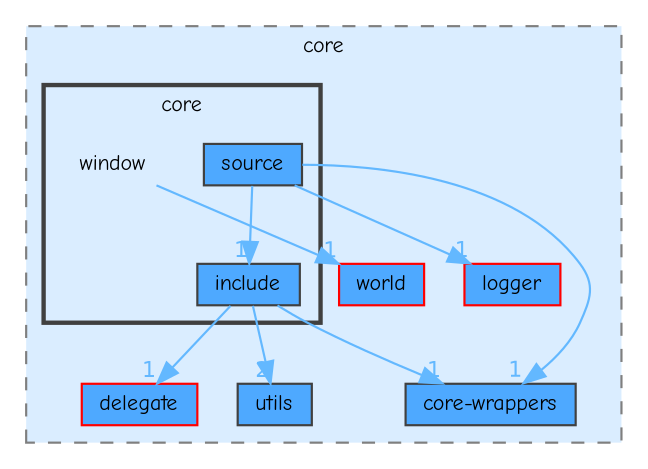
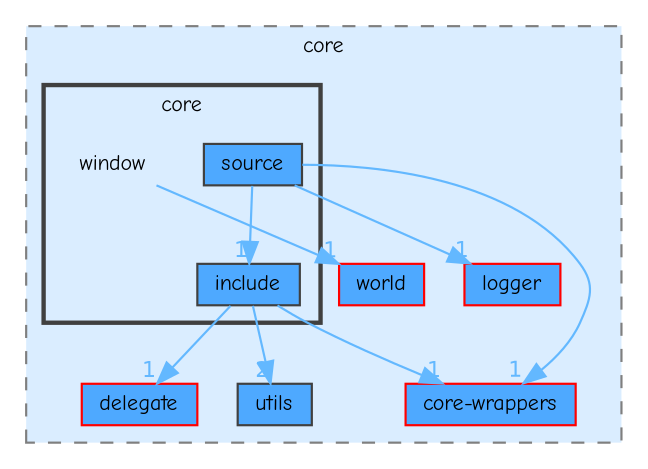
(491, 404) -> (491, 404)
